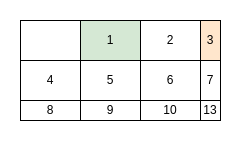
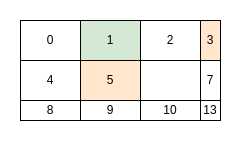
none -> (51, 41)
(111, 81) -> (111, 81)
(171, 81) -> none
